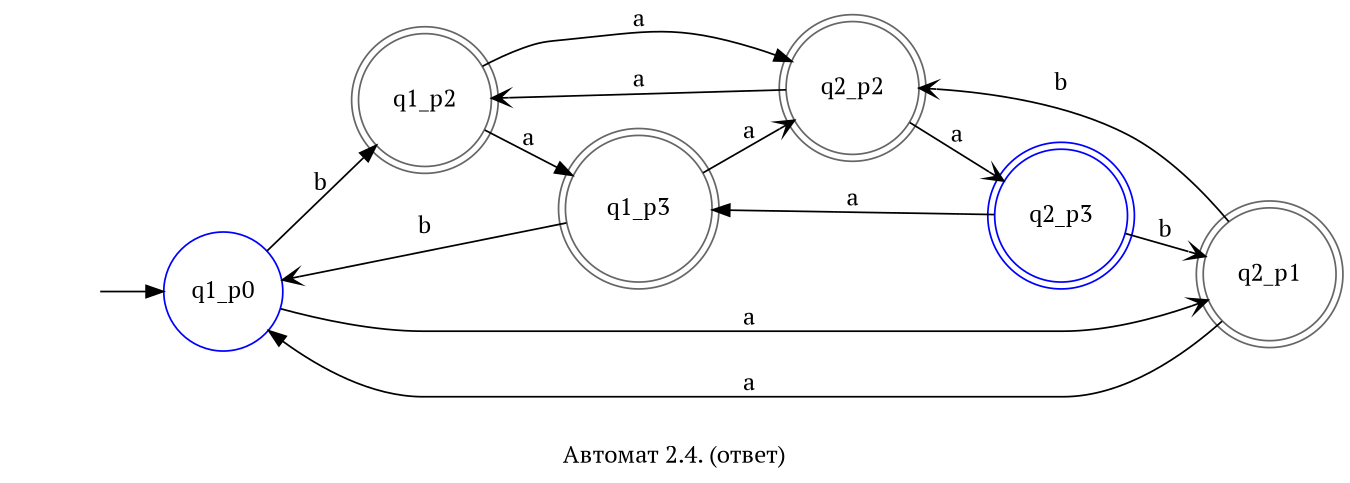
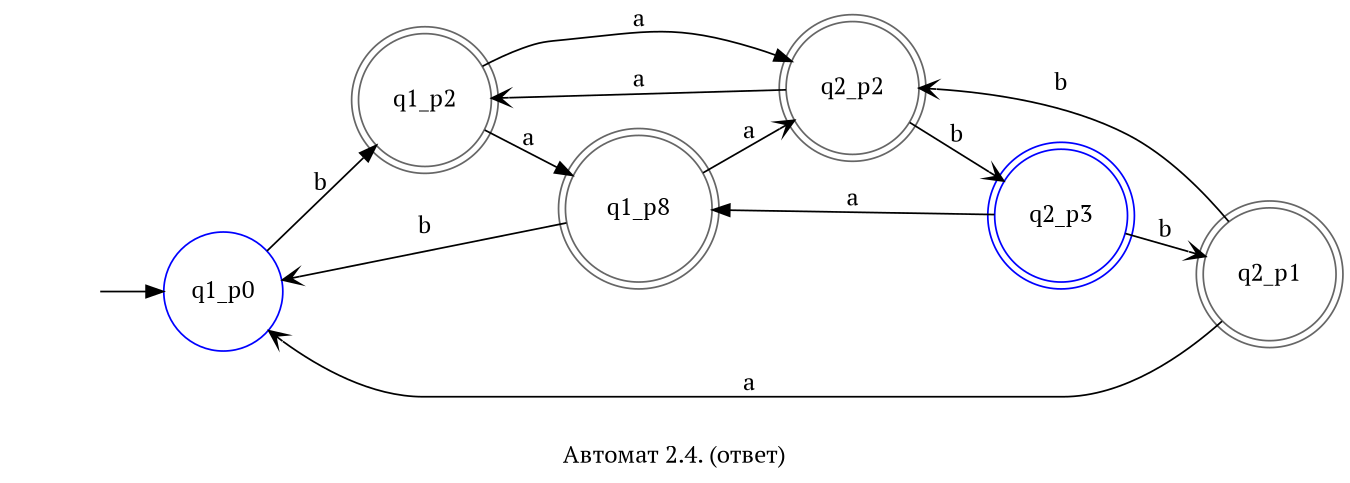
(957, 135) -> (957, 135)
(639, 209) -> (639, 209)
(737, 331) -> none
(756, 397) -> (756, 397)
